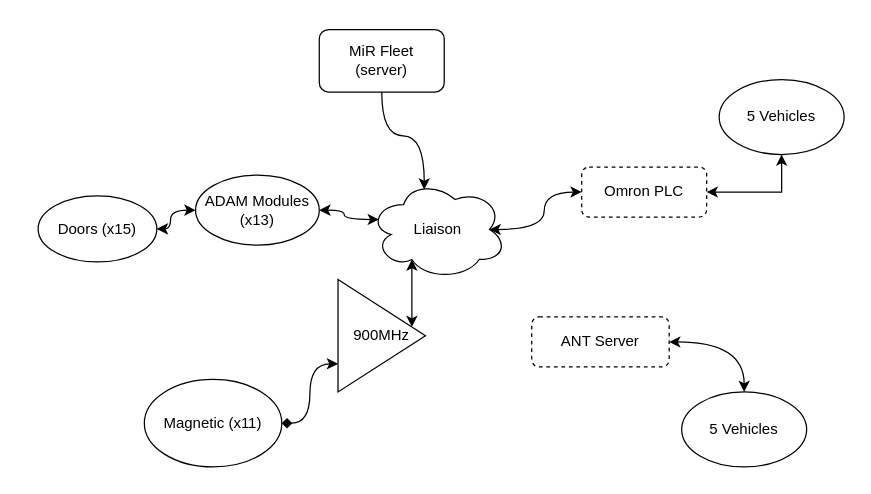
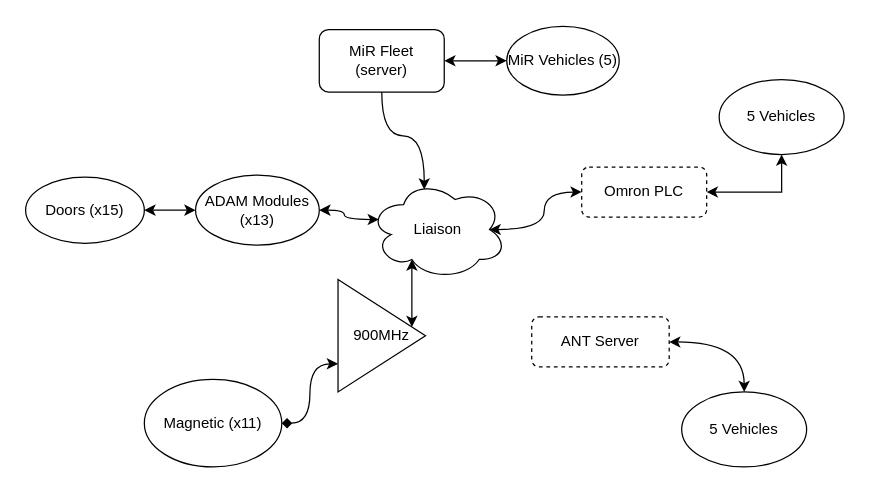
none -> (476, 61)
none -> (563, 61)
(98, 229) -> (85, 210)
